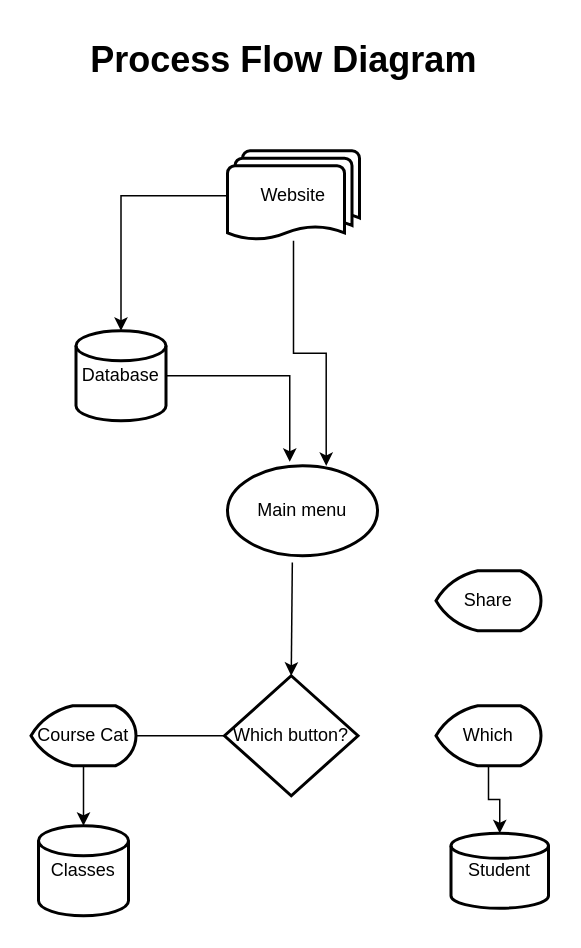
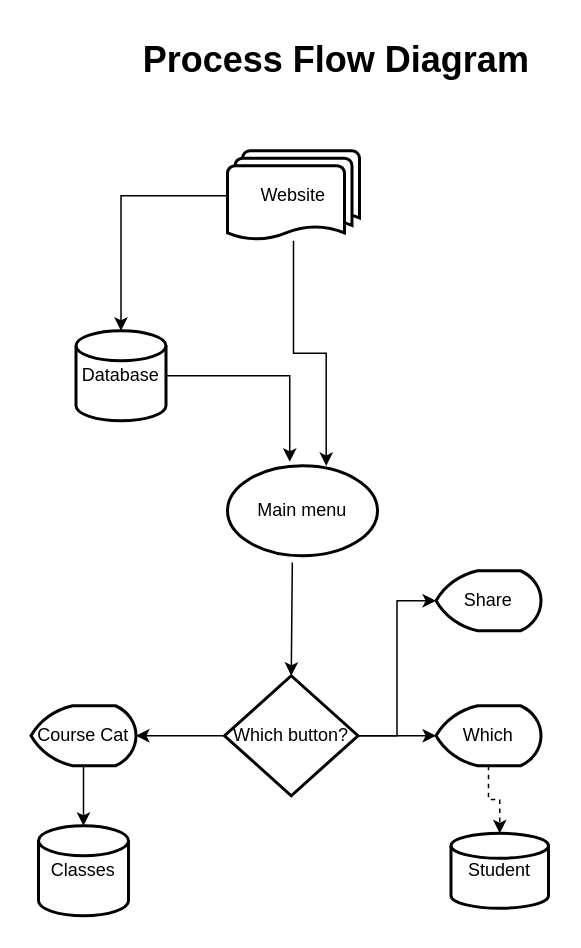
(293, 68) -> (346, 68)
none -> (397, 653)
(143, 736) -> (147, 736)
none -> (411, 736)
(490, 800) -> (490, 800)
